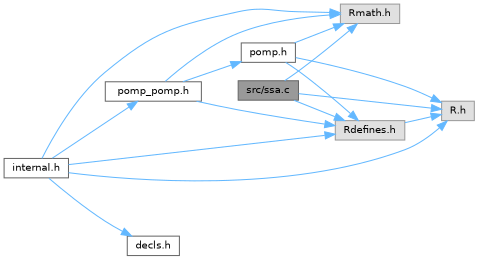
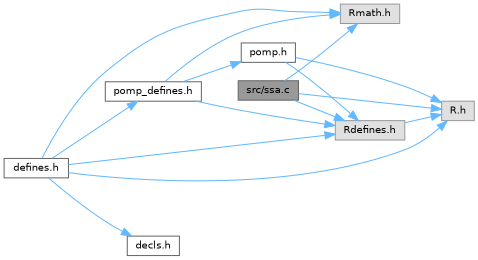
(314, 35) -> none
(153, 91) -> (153, 91)
(36, 168) -> (36, 168)
